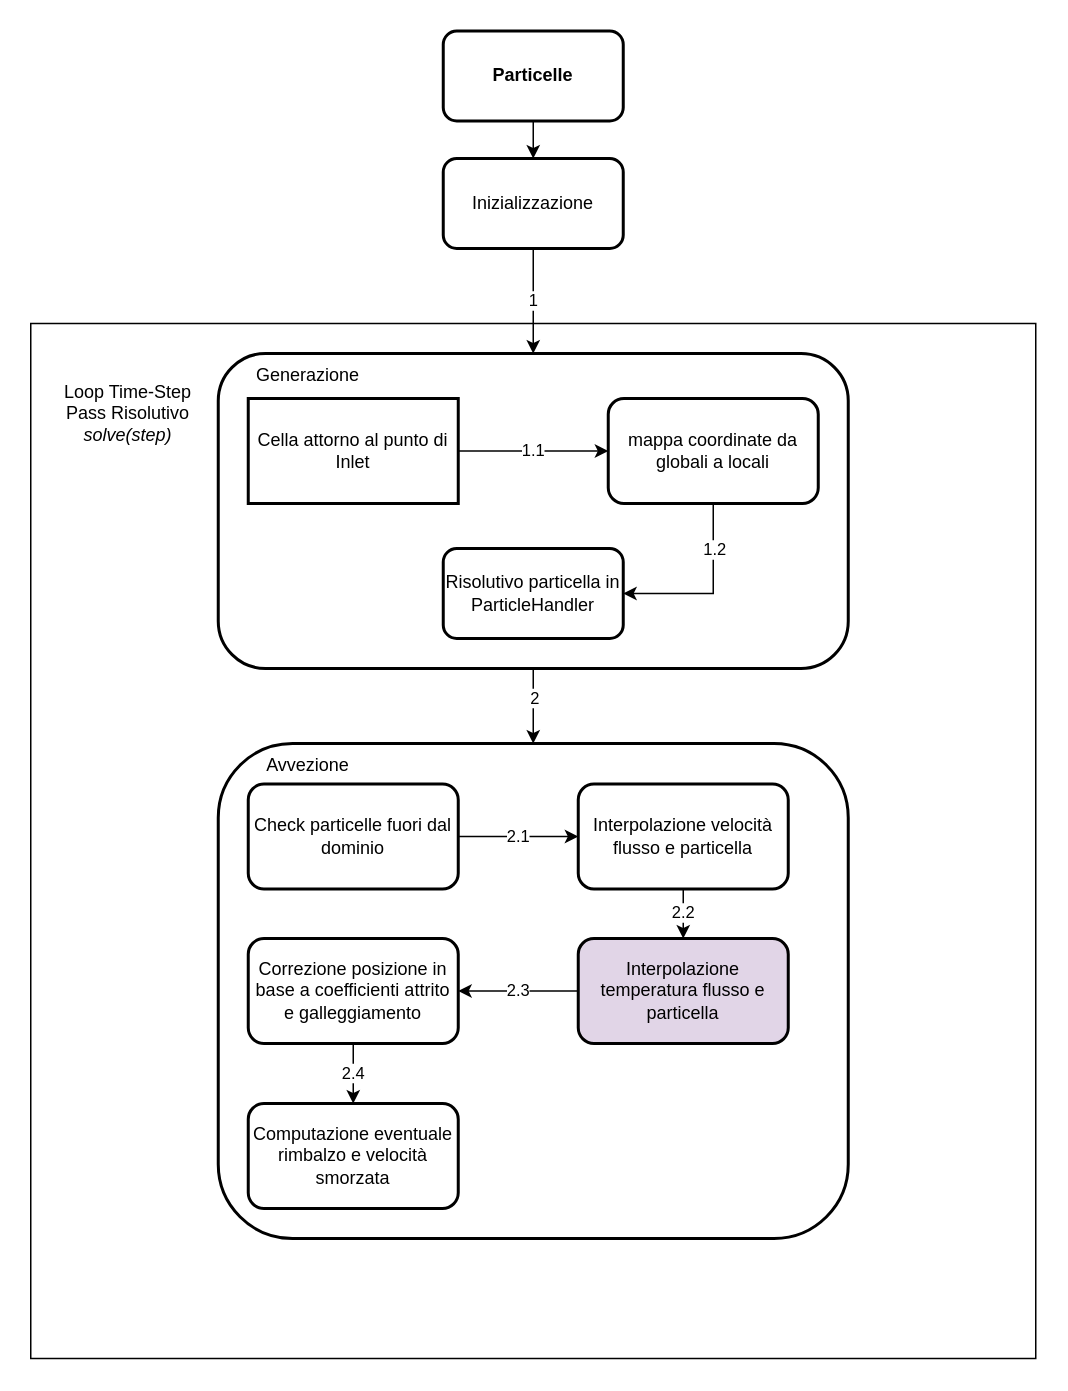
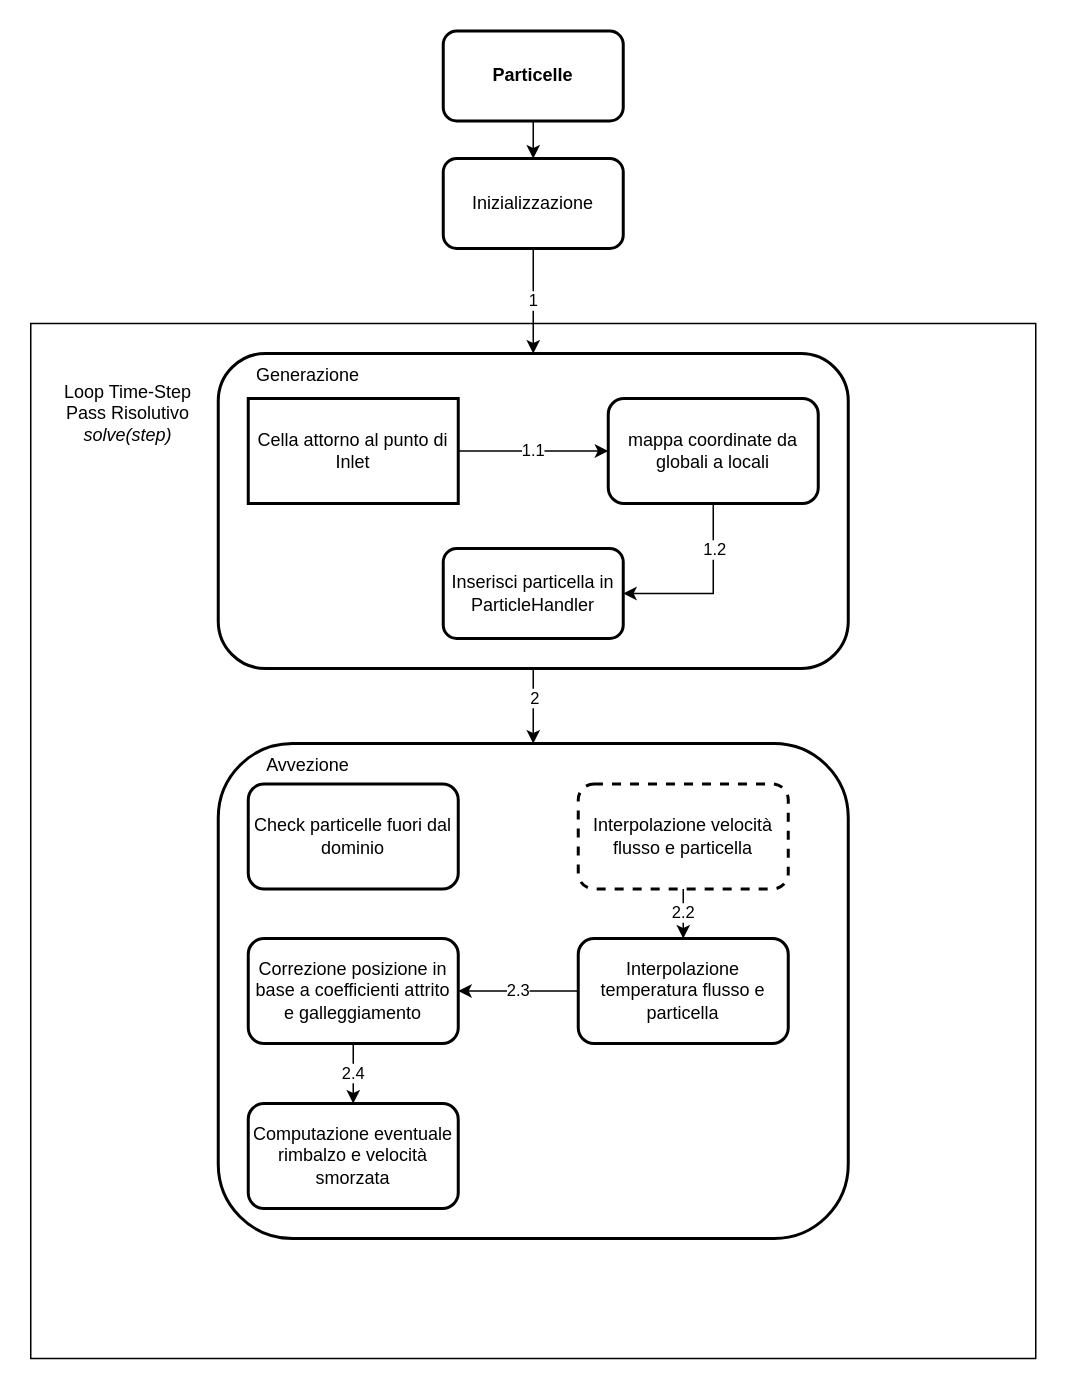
(533, 593) -> (533, 593)
(513, 836) -> none
(683, 836) -> (683, 836)
(683, 991) -> (683, 991)
